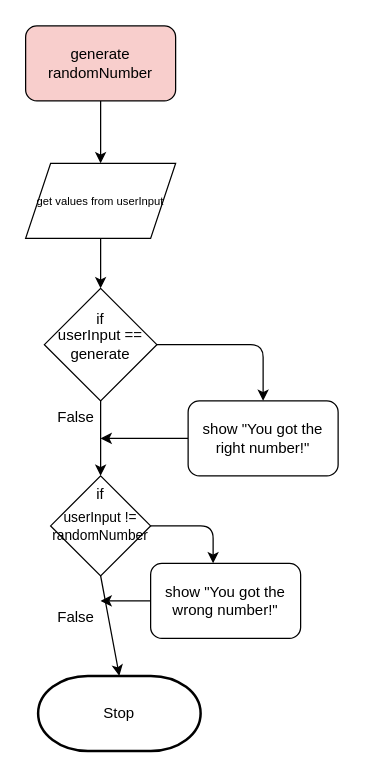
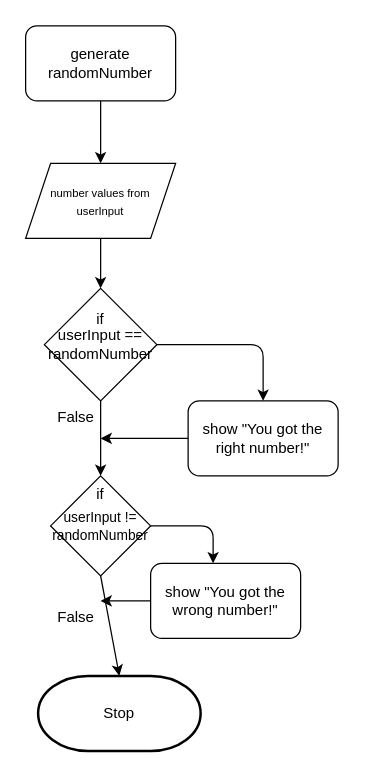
(101, 63) -> (101, 63)
(101, 201) -> (101, 201)
(101, 344) -> (101, 344)
